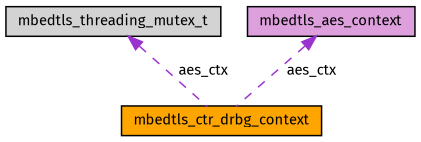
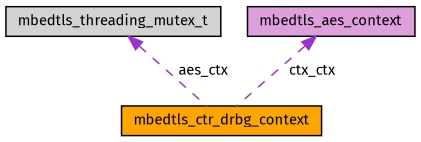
(310, 71) -> (310, 71)
